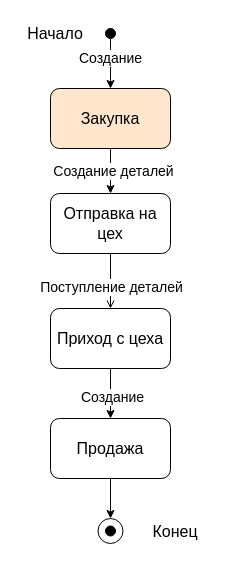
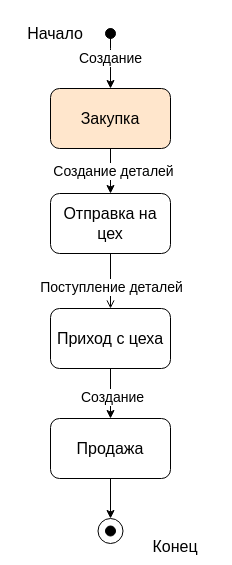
(176, 531) -> (176, 546)
